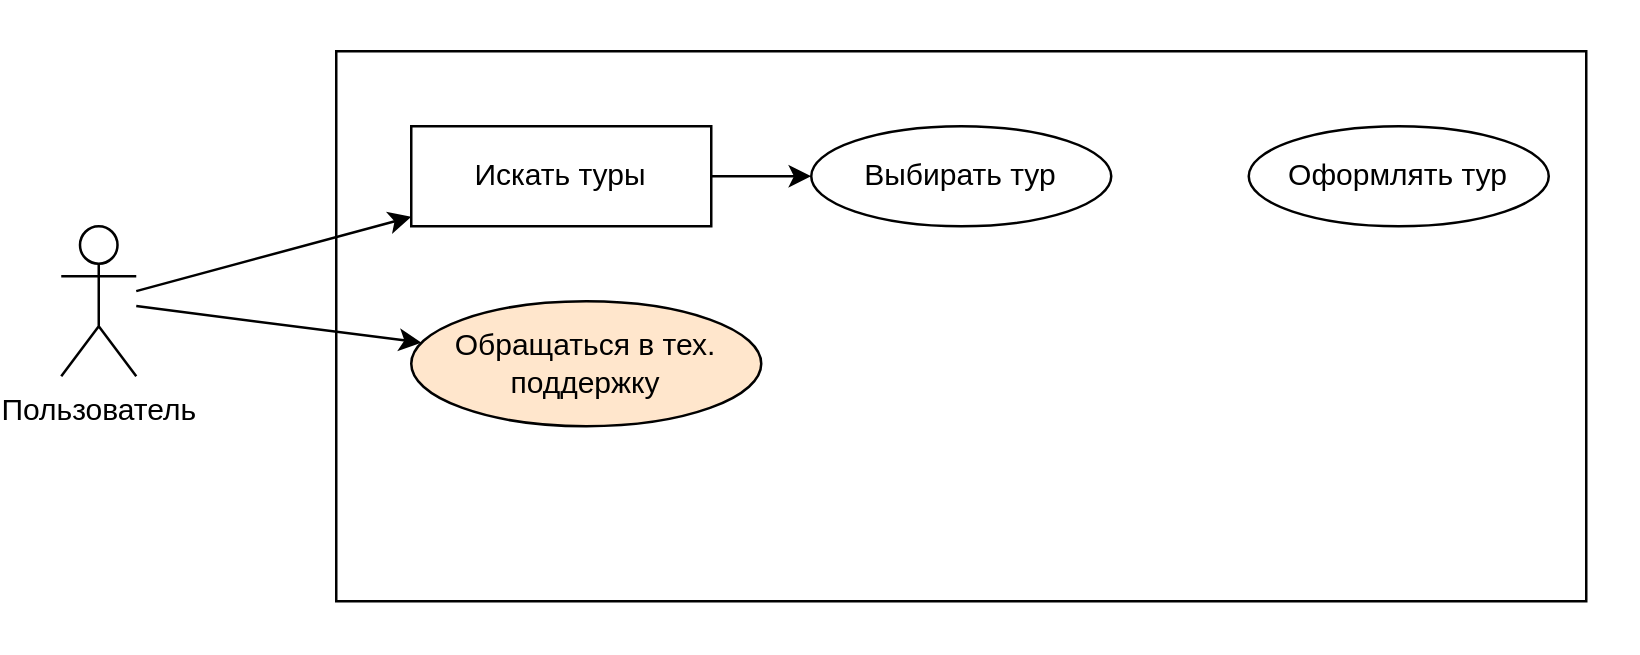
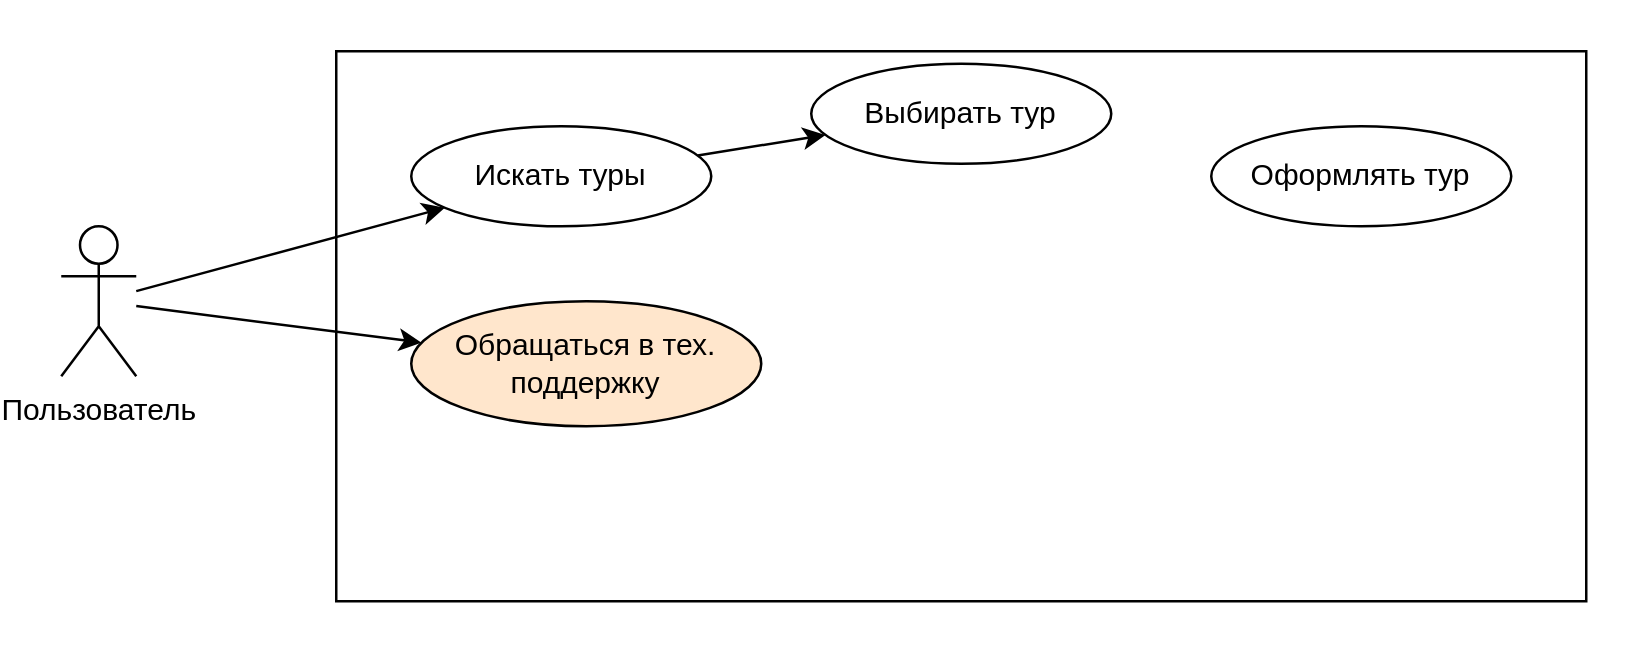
(561, 176) -> (561, 176)
(961, 176) -> (961, 114)
(1399, 176) -> (1361, 176)
